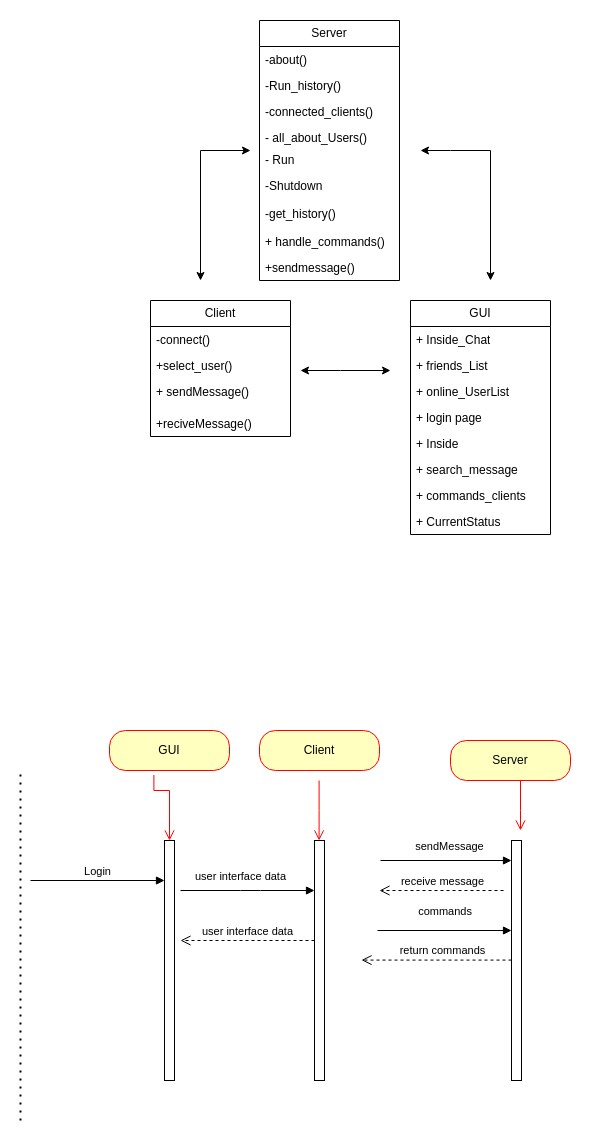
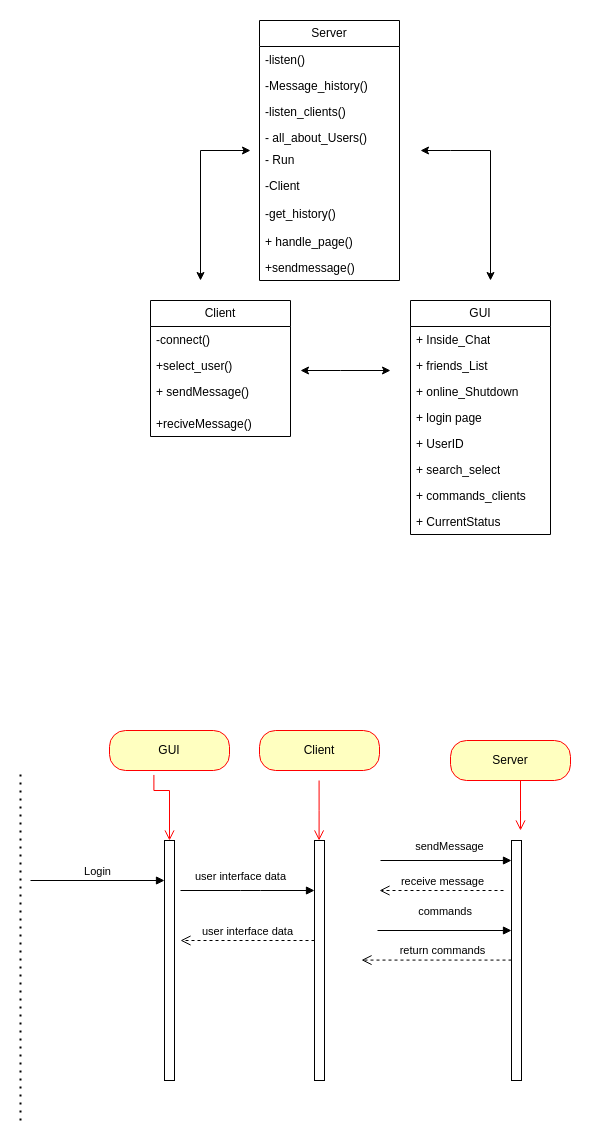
(292, 61) -> (293, 61)
(311, 87) -> (324, 87)
(330, 113) -> (316, 113)
(296, 187) -> (286, 187)
(326, 243) -> (313, 243)
(467, 393) -> (469, 393)
(440, 445) -> (442, 445)
(469, 471) -> (464, 471)
